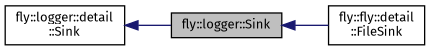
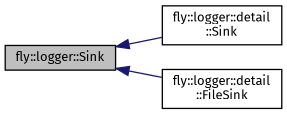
(155, 25) -> (145, 41)
(377, 25) -> (222, 89)
